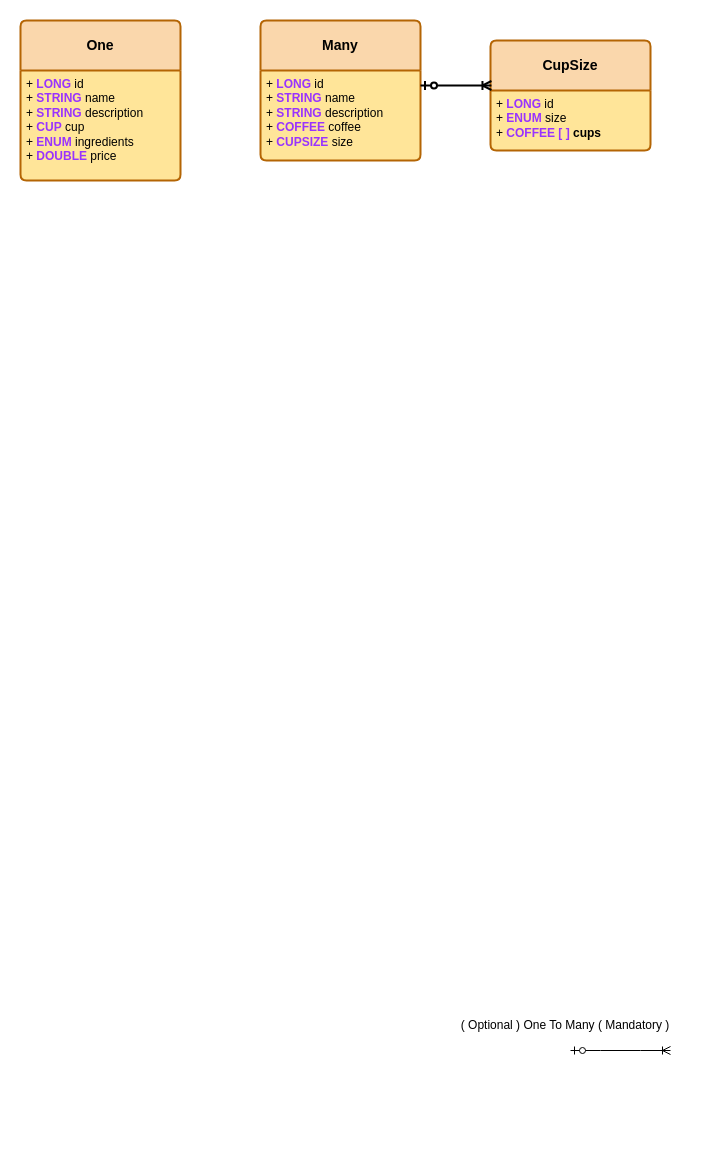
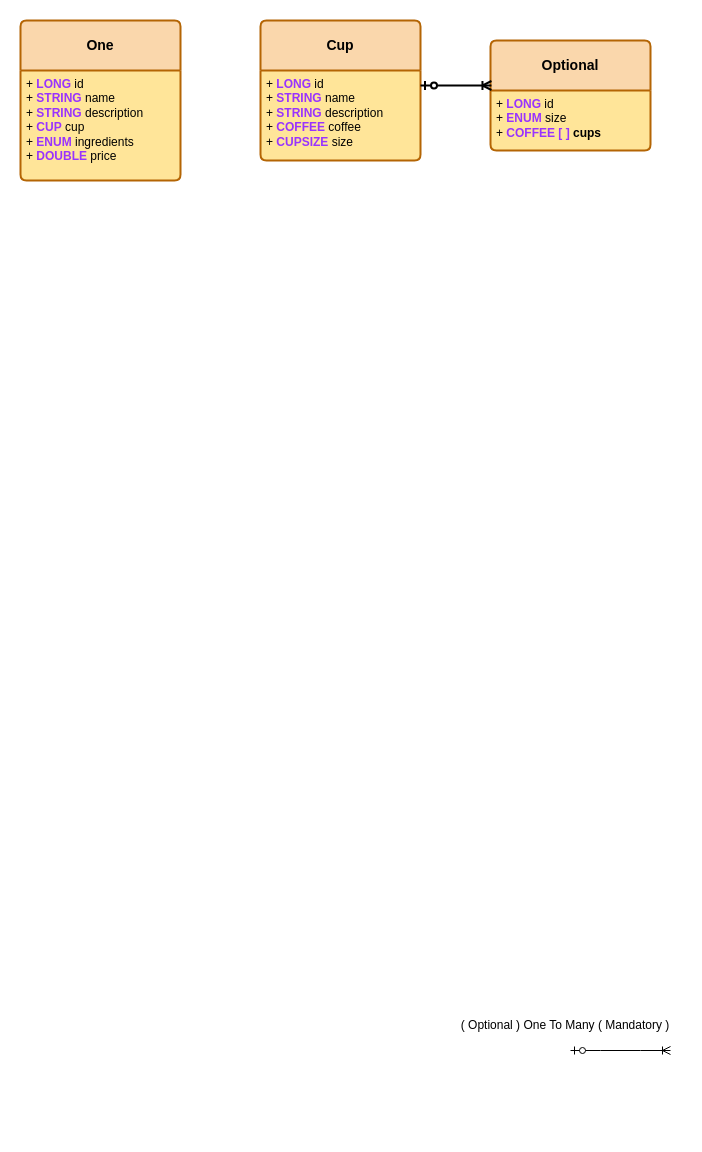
(341, 46) -> (341, 46)
(571, 66) -> (571, 66)
